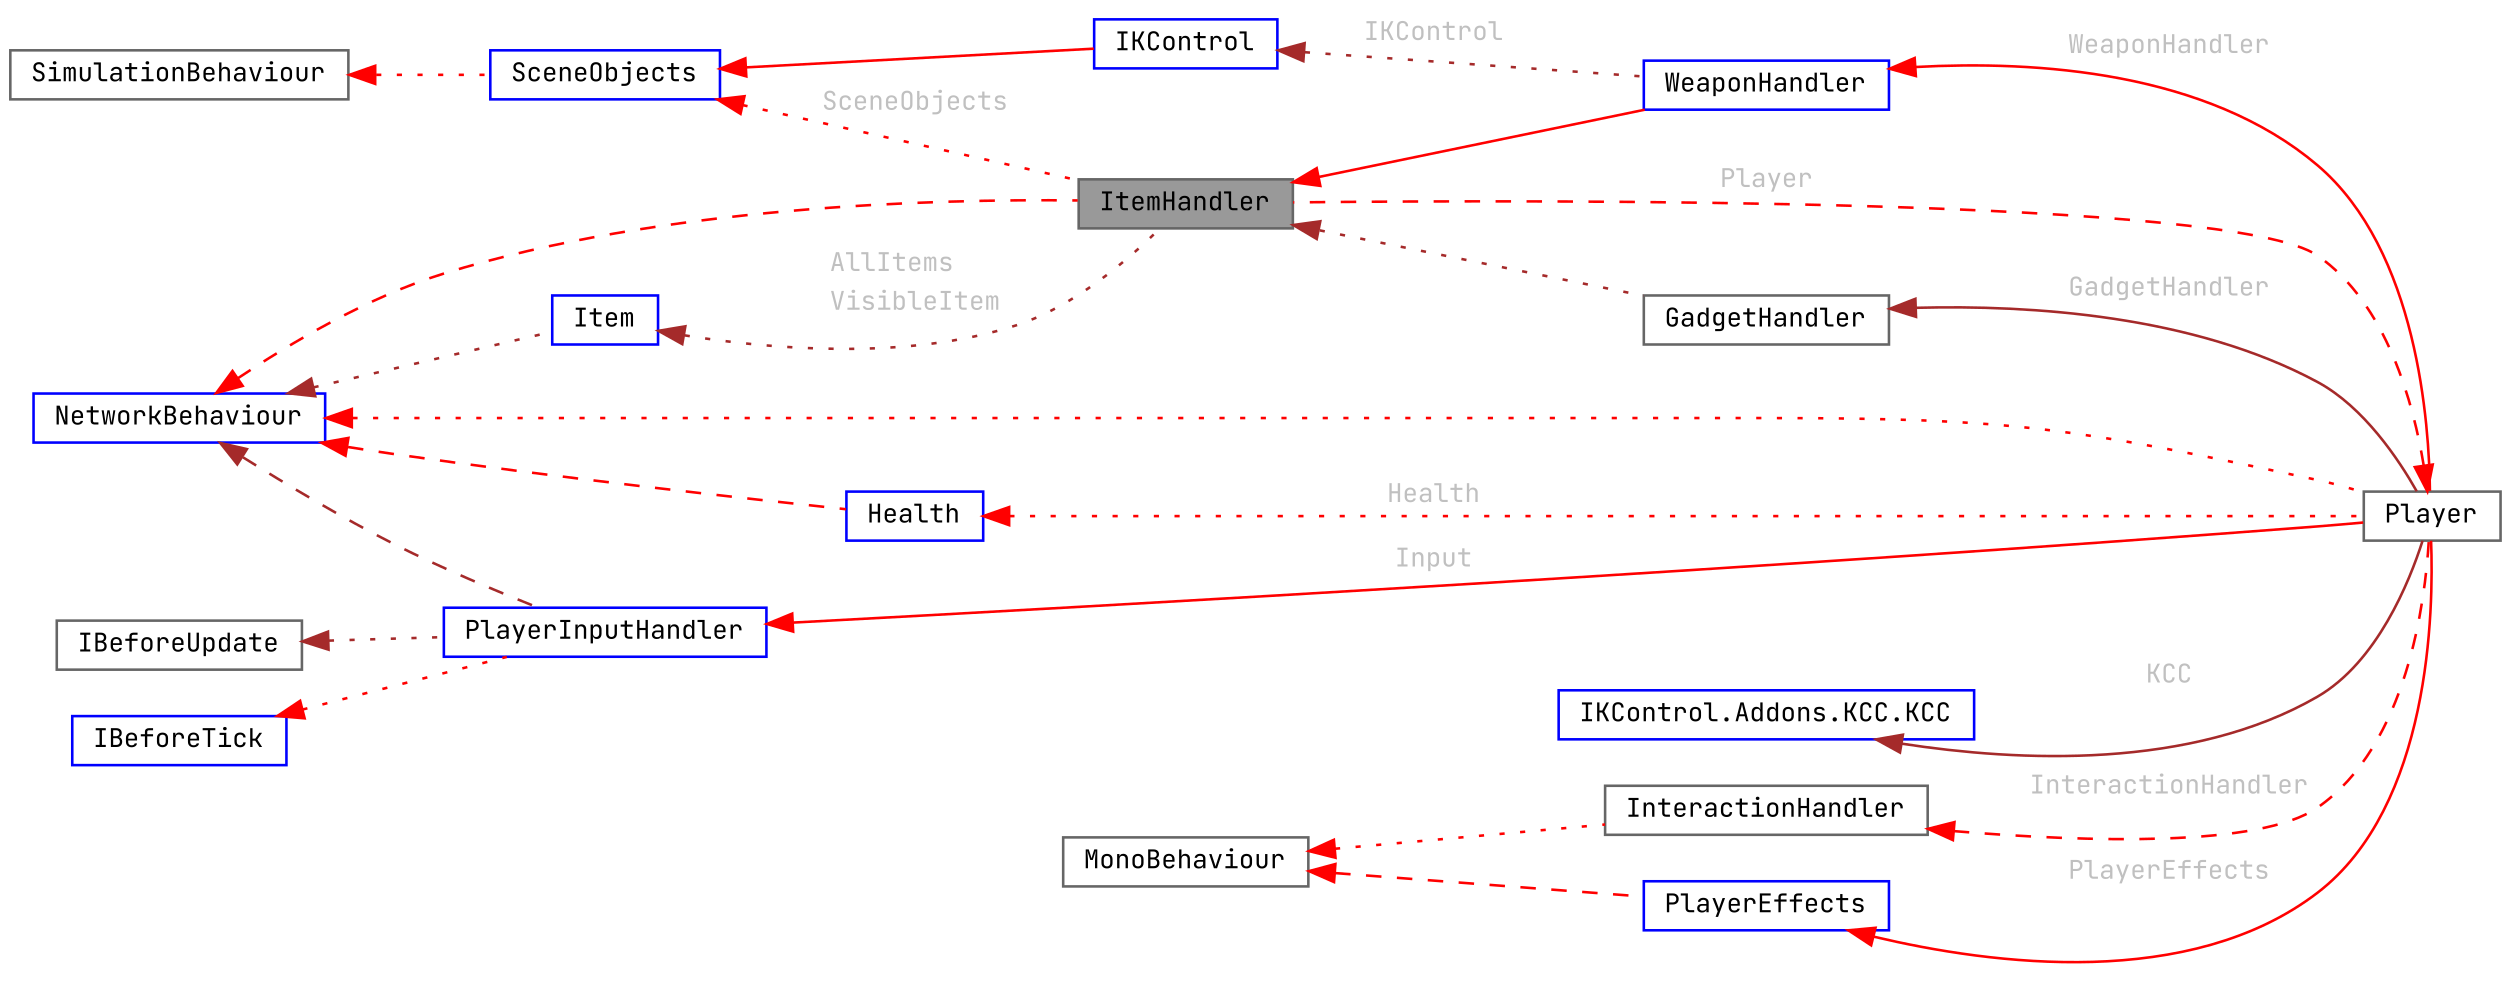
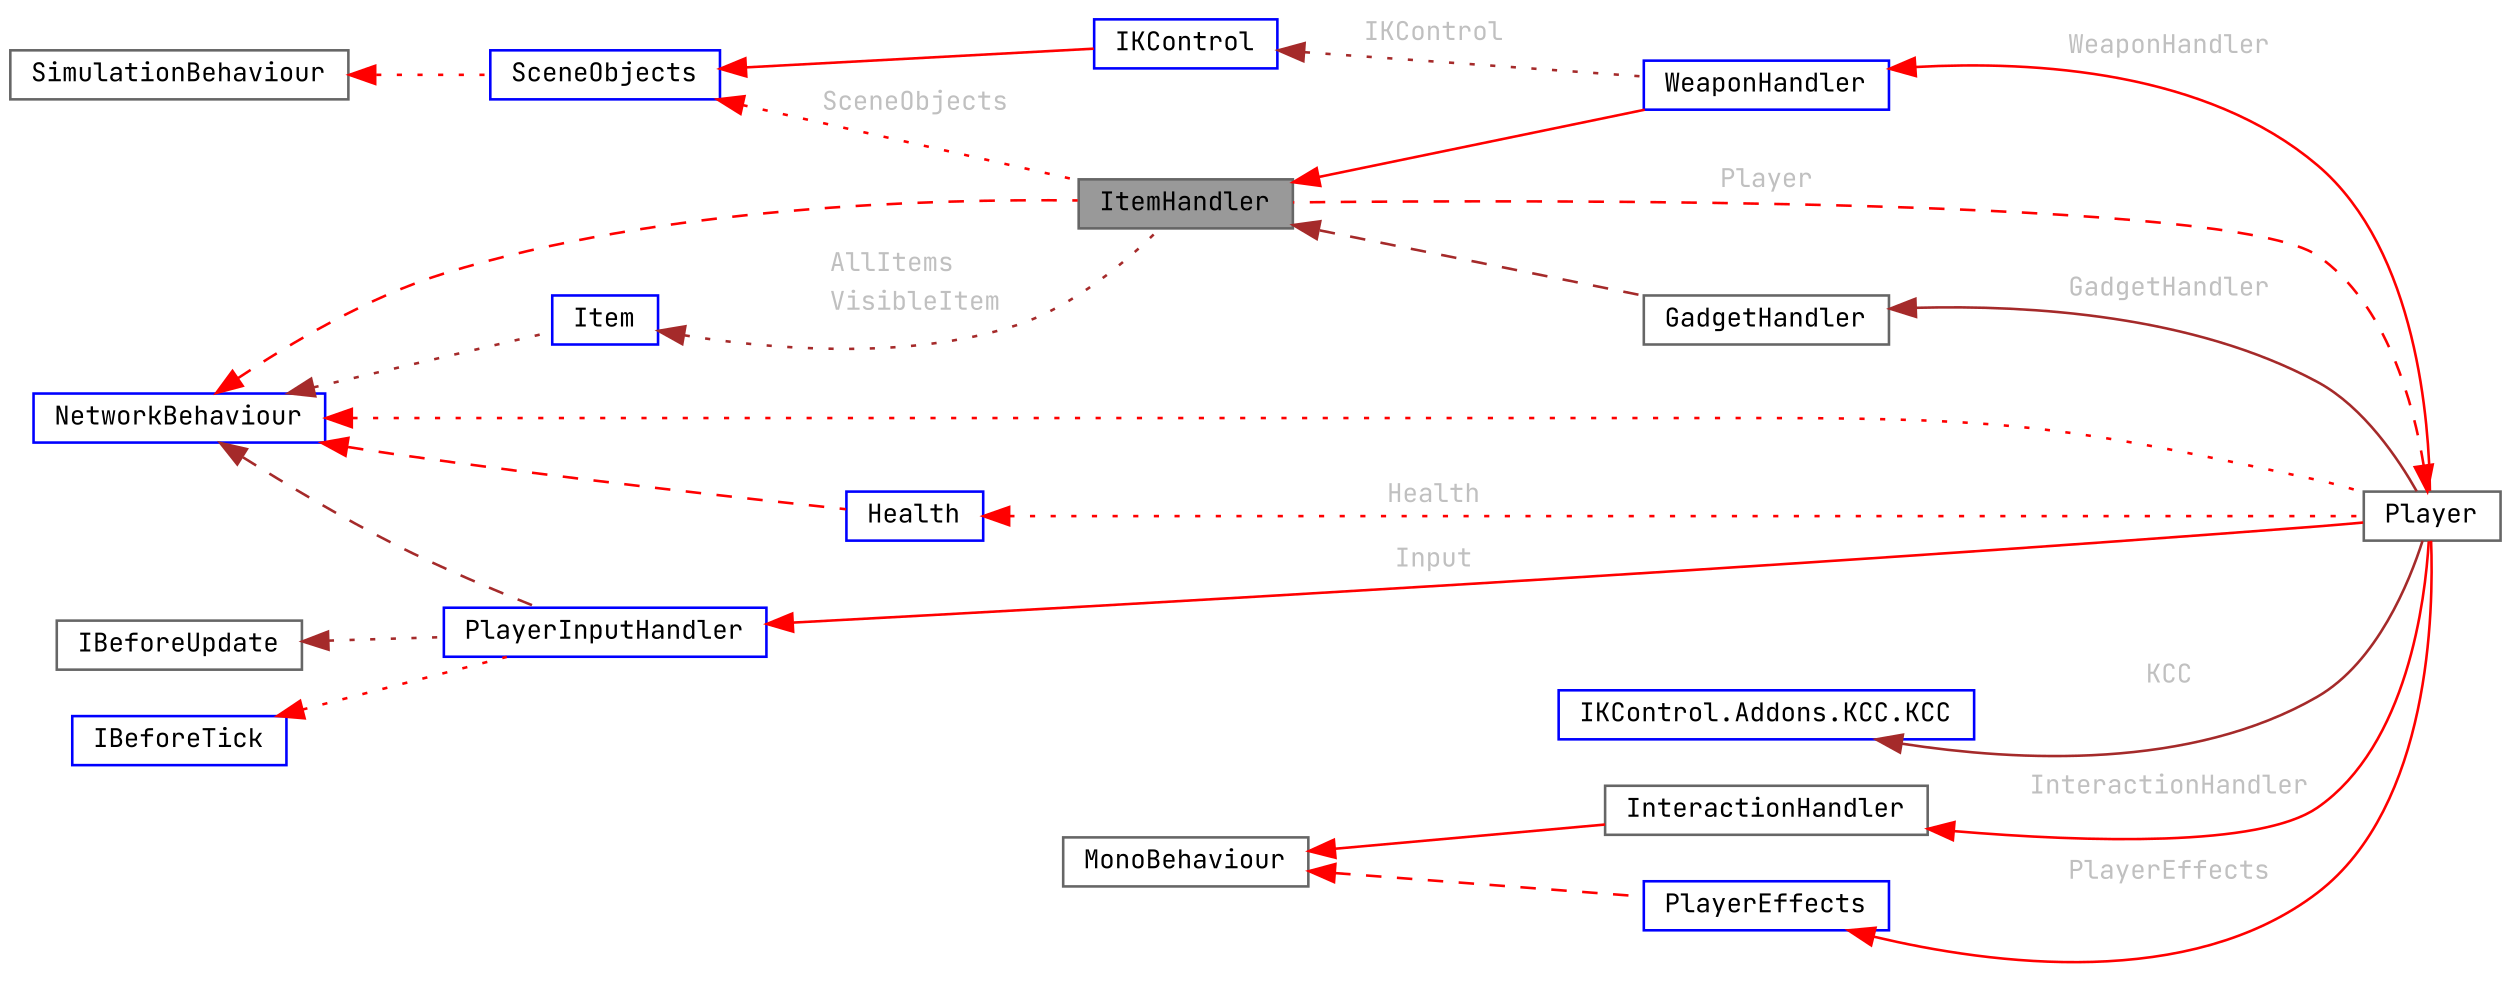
(1482, 263) -> (1482, 263)
(2285, 822) -> (2285, 822)
(1470, 837) -> (1470, 837)
